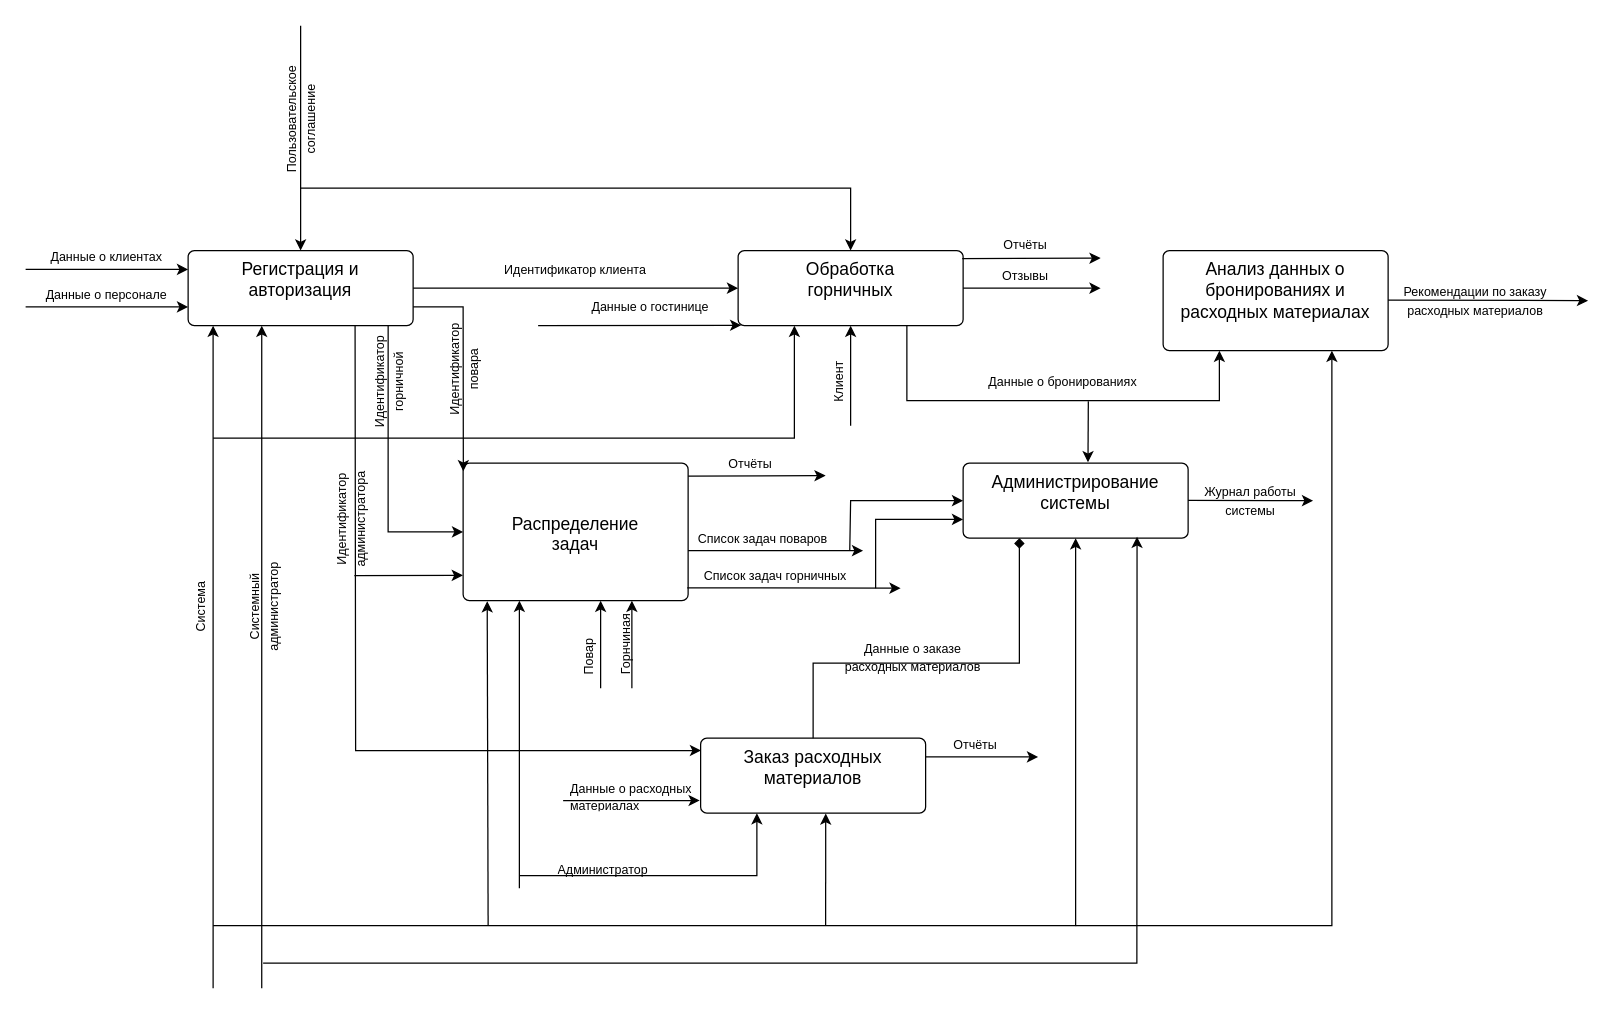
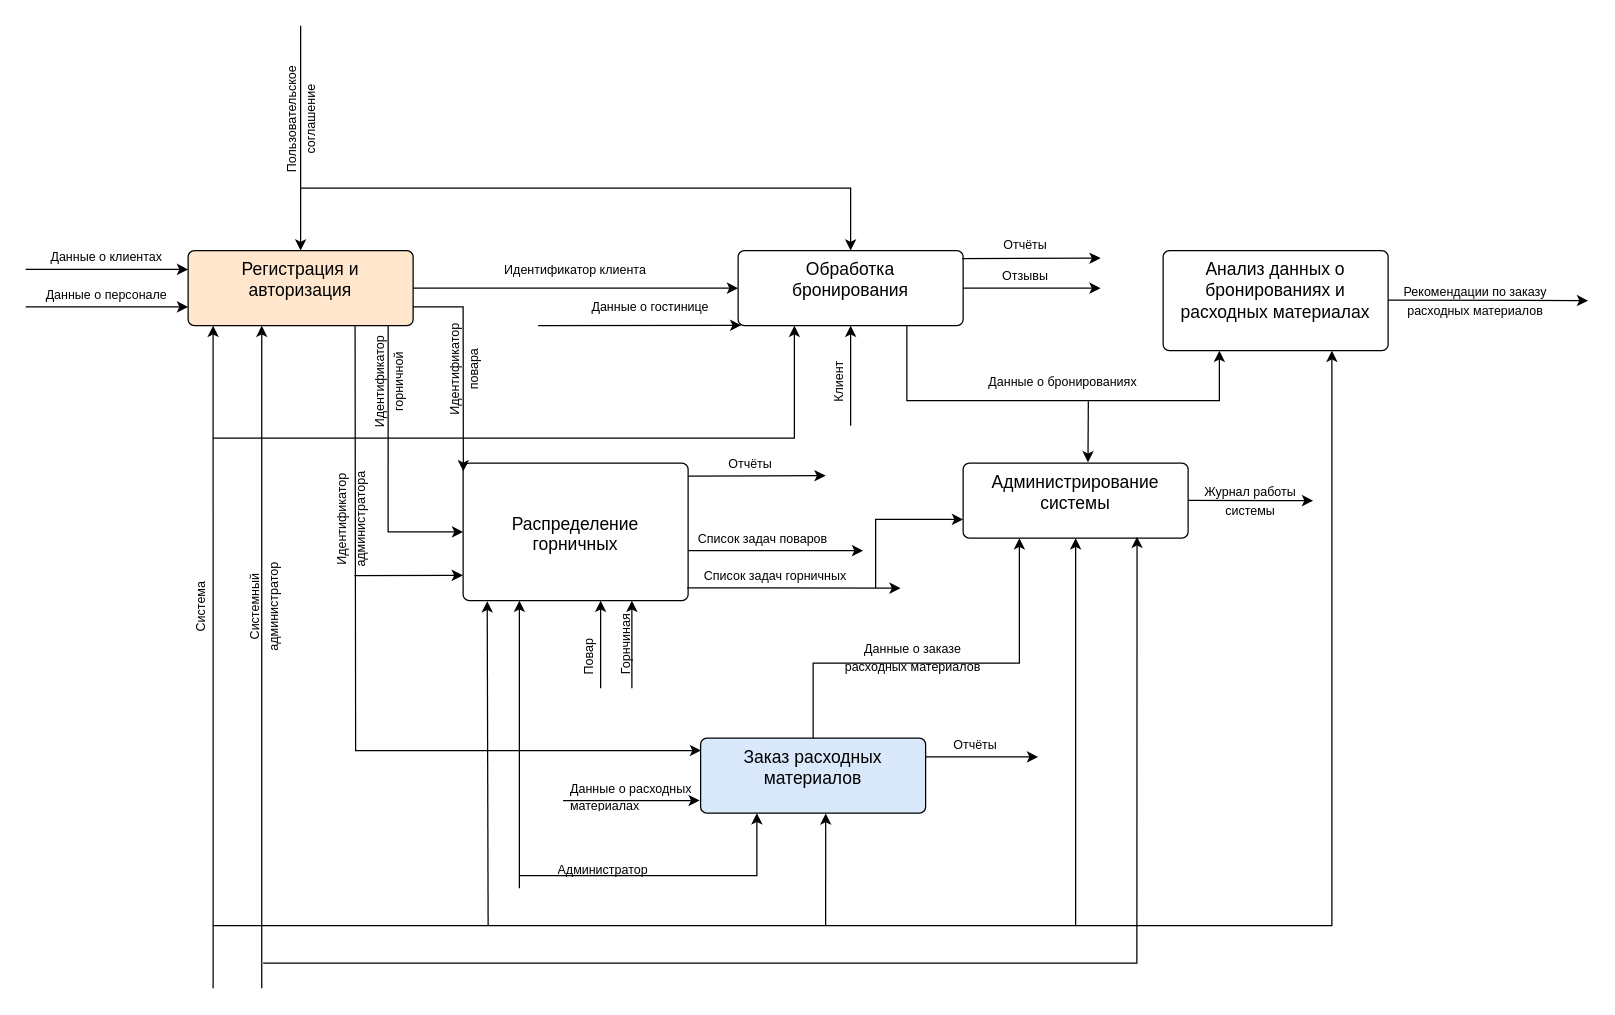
(851, 277) -> (851, 277)
(301, 288) -> (301, 288)
(576, 490) -> (576, 490)
(879, 501) -> none
(1019, 549) -> (1019, 548)
(813, 776) -> (813, 776)
